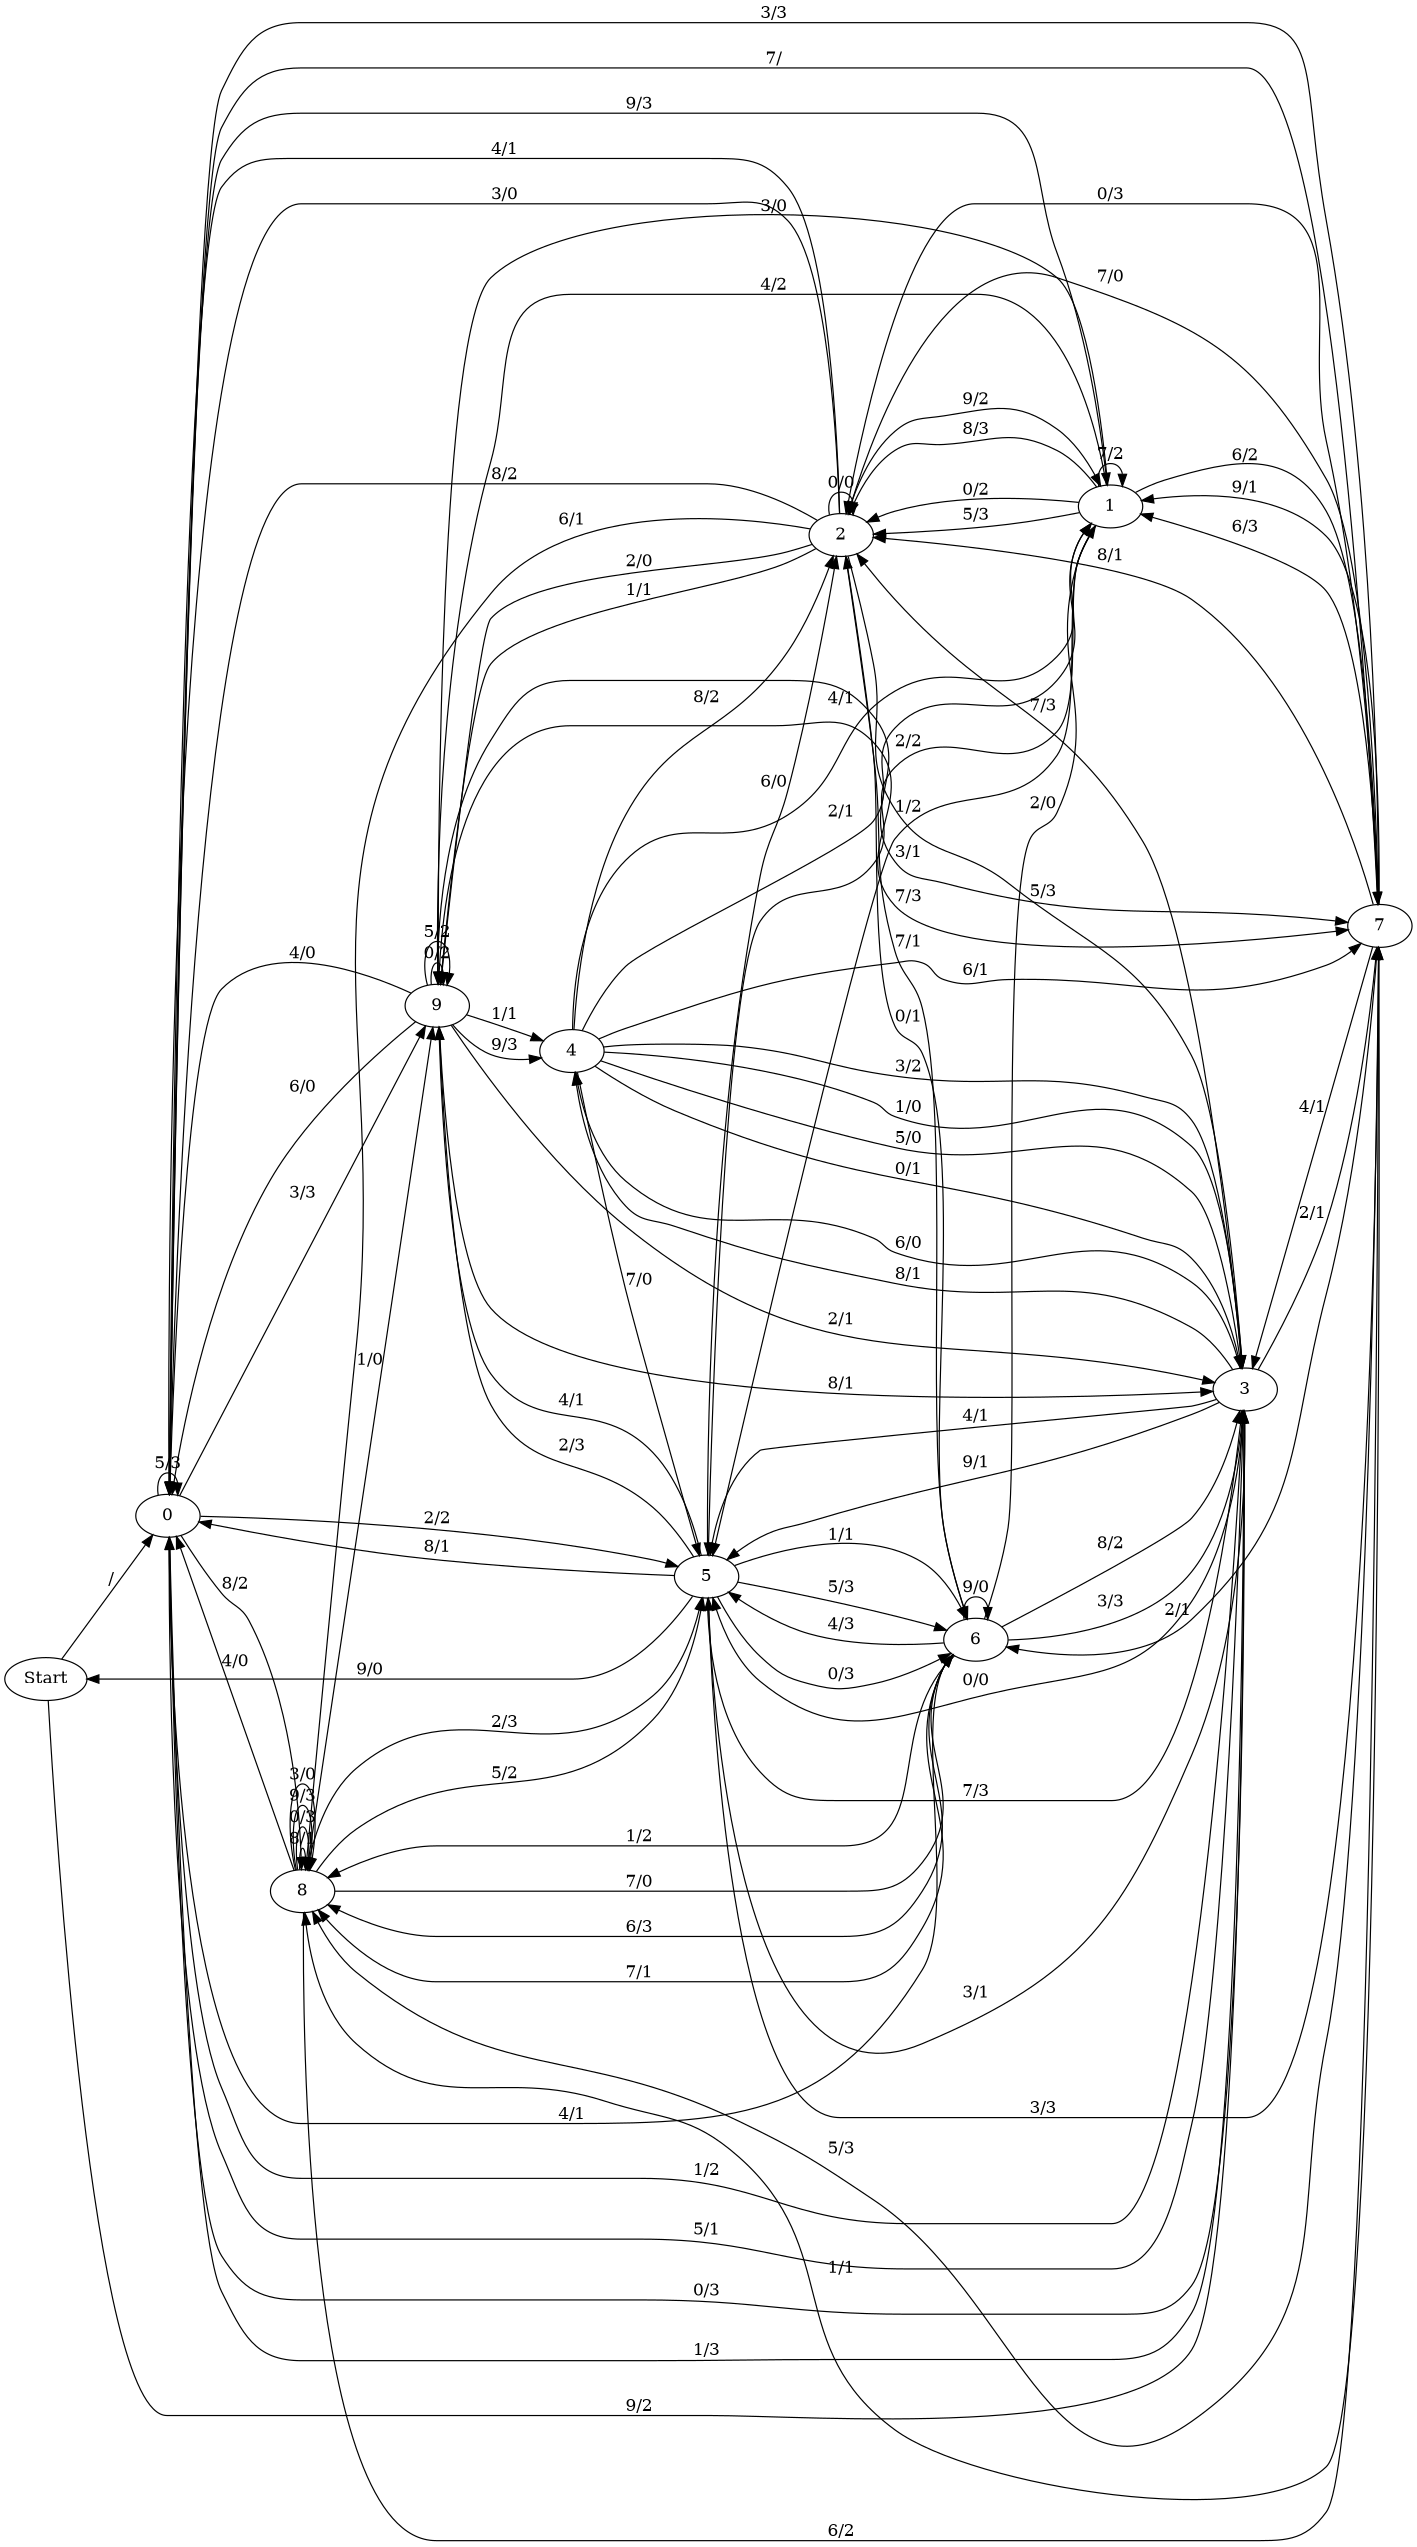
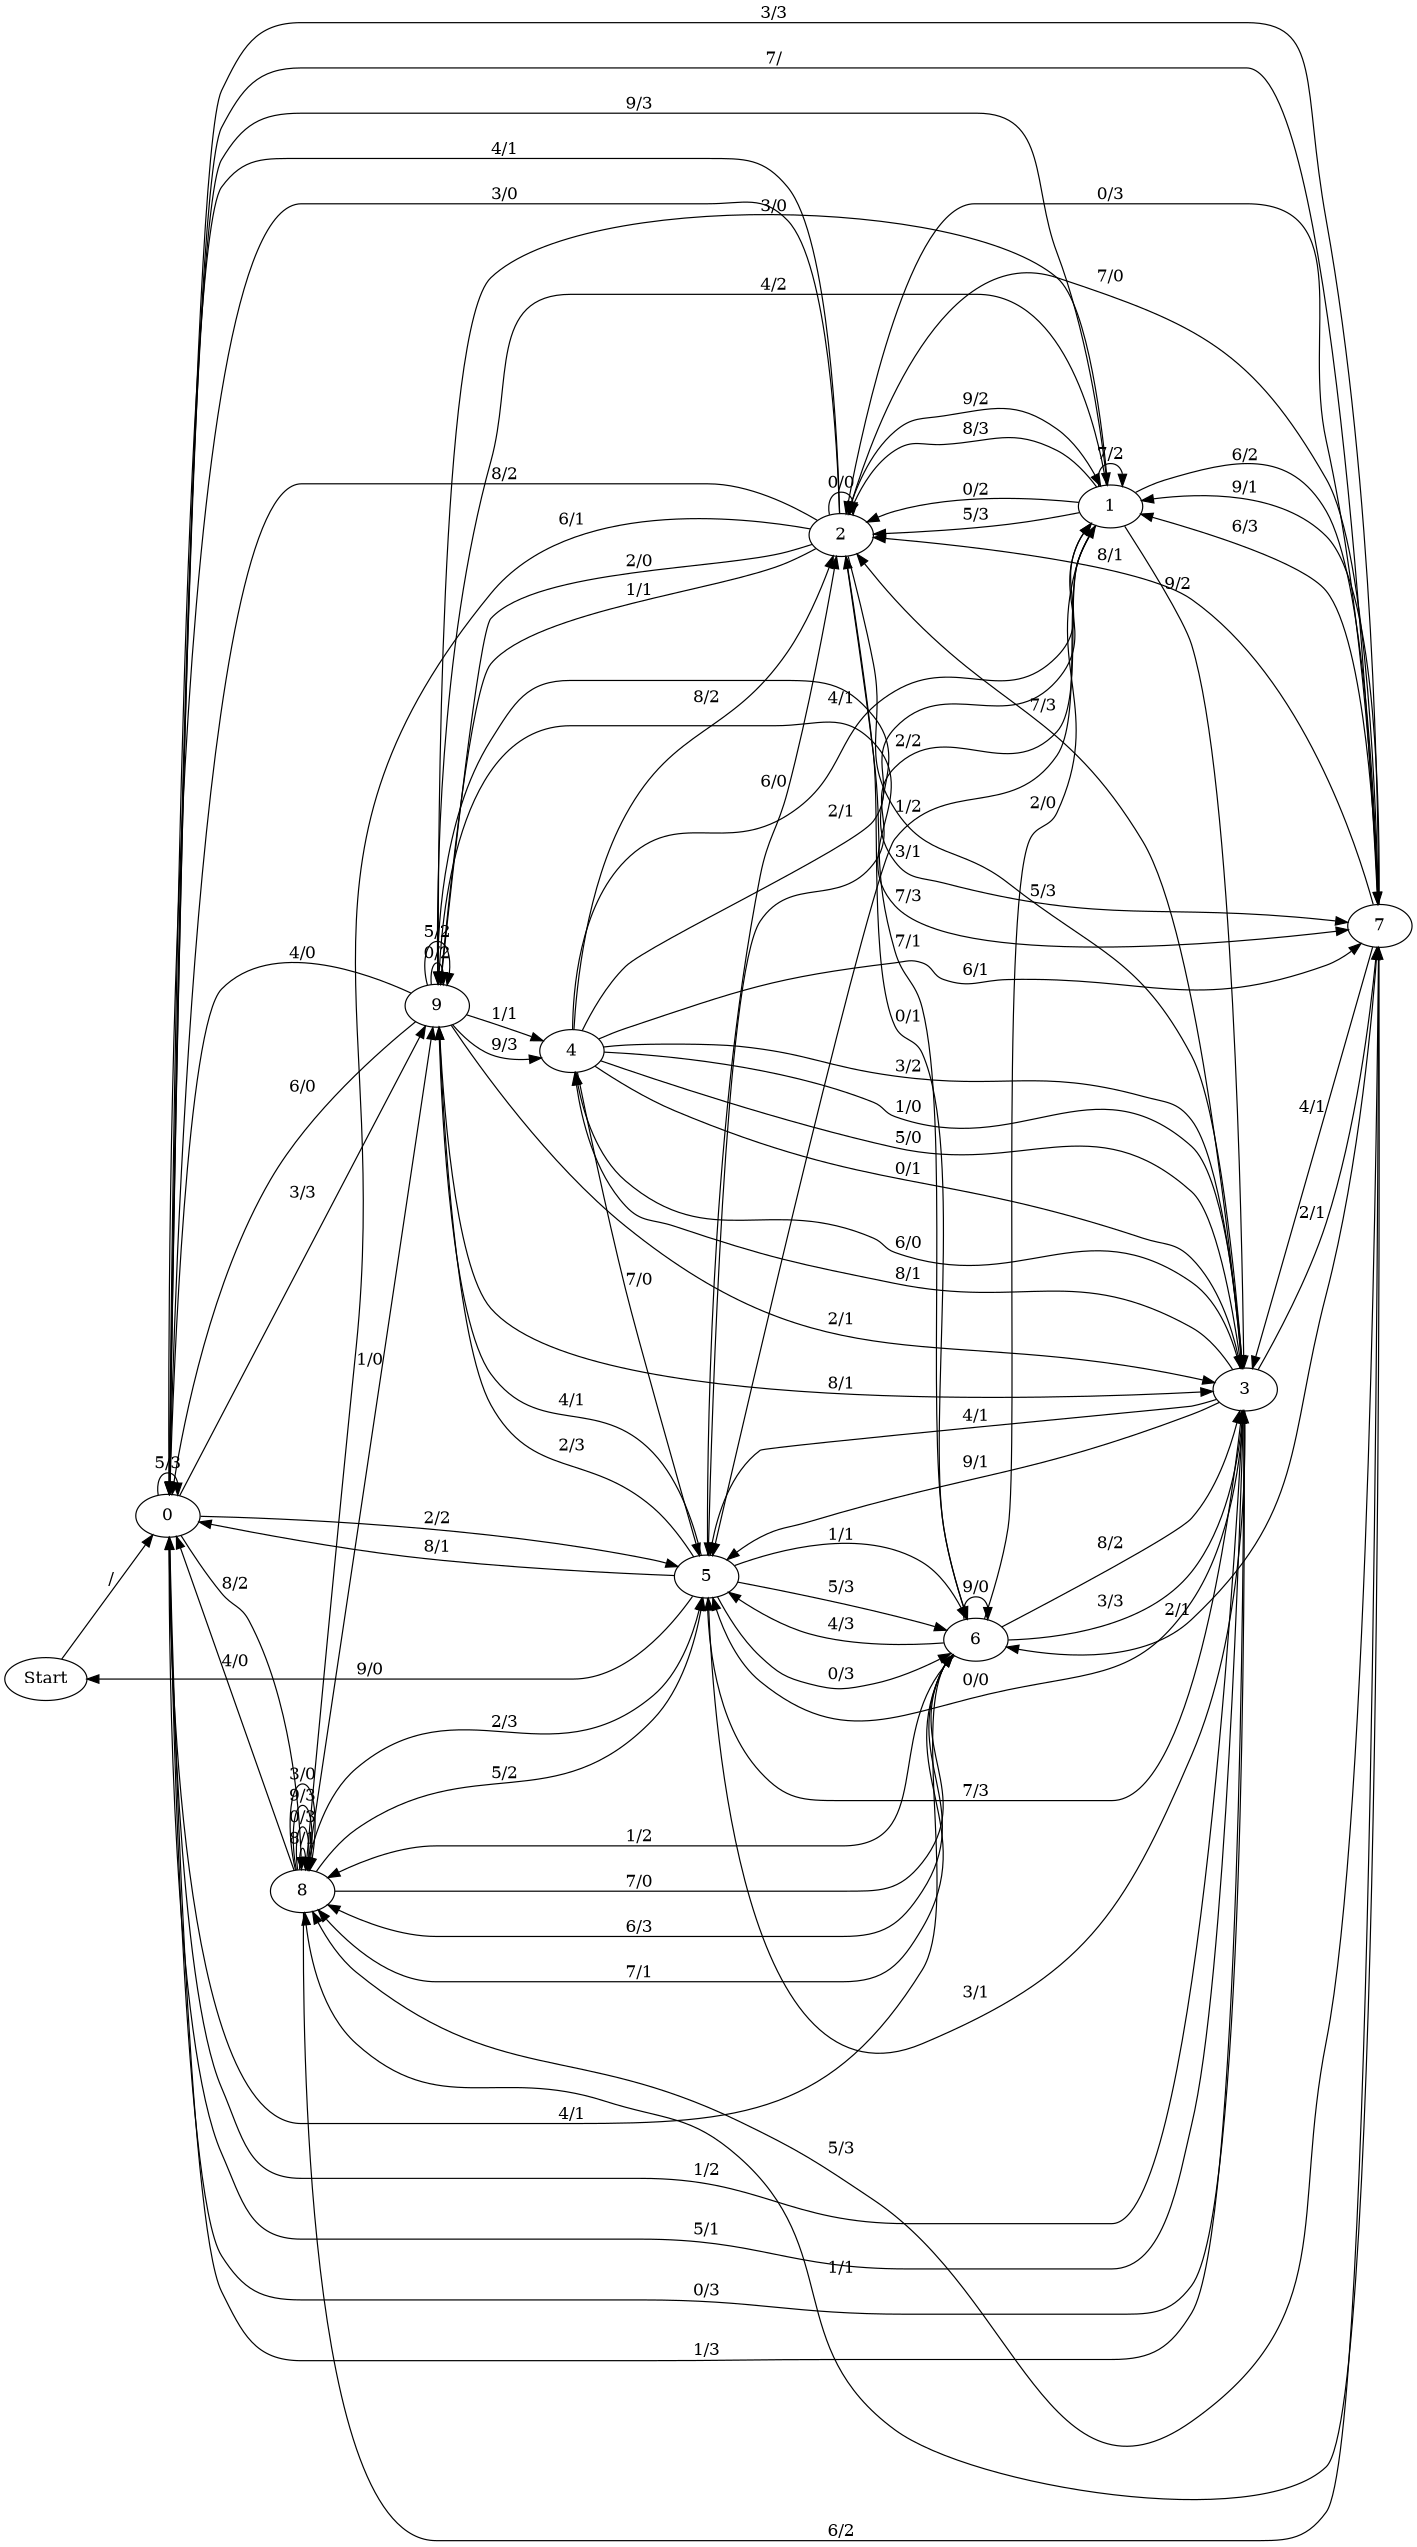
(1300, 2027) -> none
(785, 2417) -> (1228, 931)
